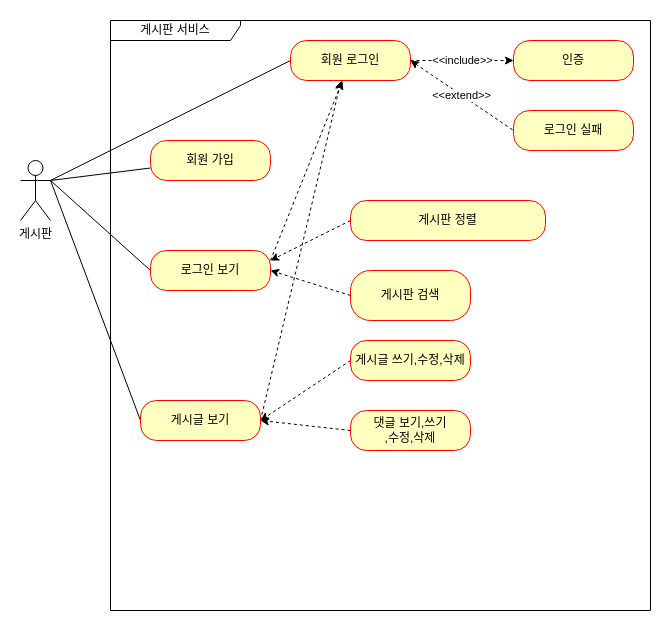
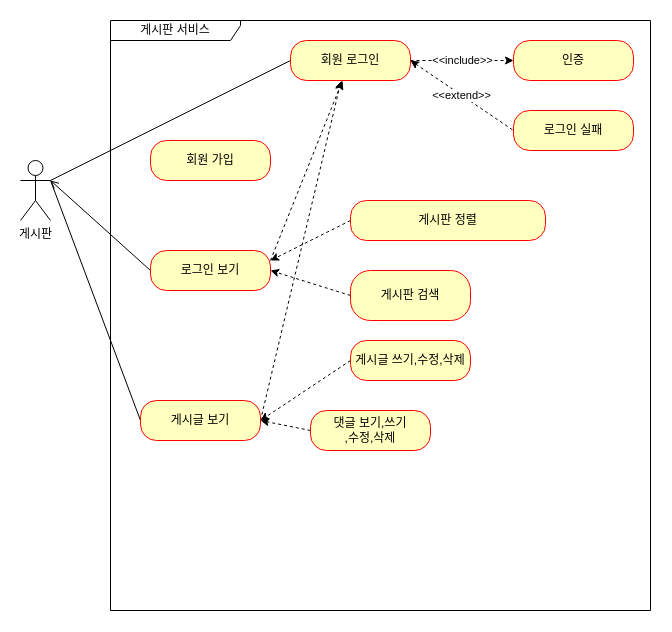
(103, 174) -> none
(54, 184) -> (54, 184)
(411, 431) -> (371, 431)
